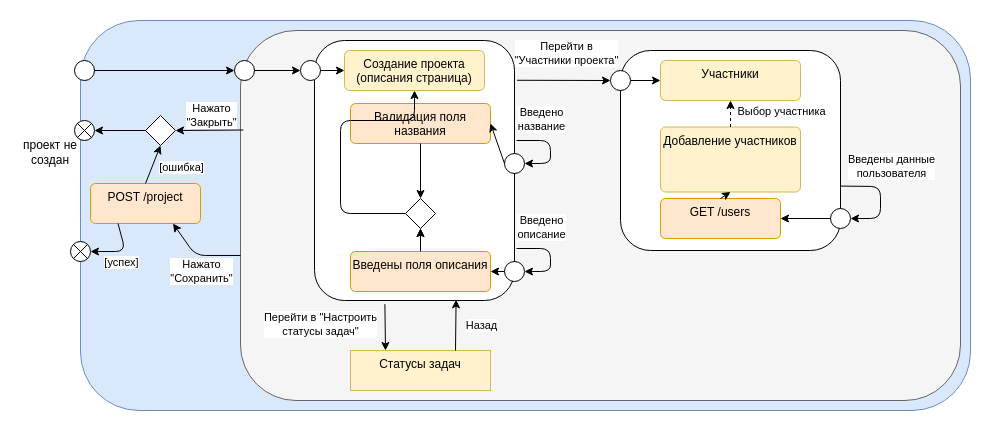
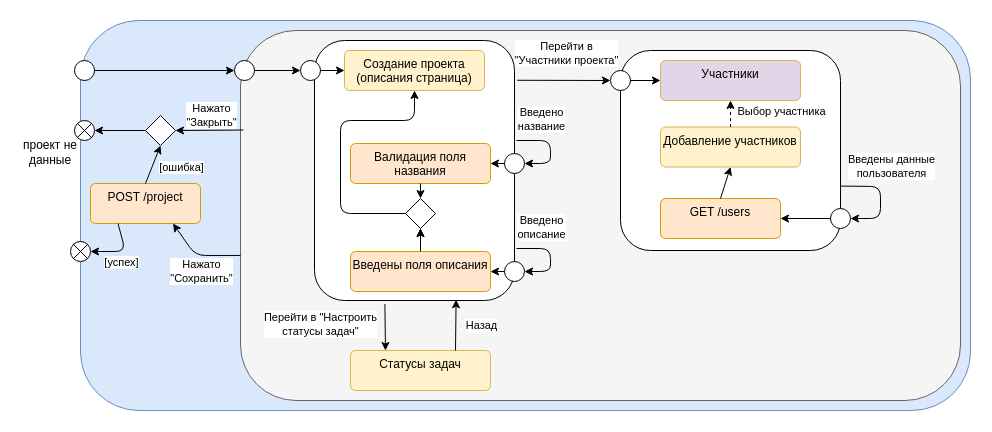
(731, 81) -> (731, 81)
(421, 124) -> (421, 164)
(51, 153) -> (51, 153)
(731, 160) -> (731, 147)
(421, 371) -> (421, 371)
